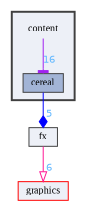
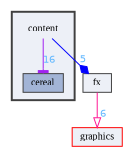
(43, 106) -> (66, 52)
